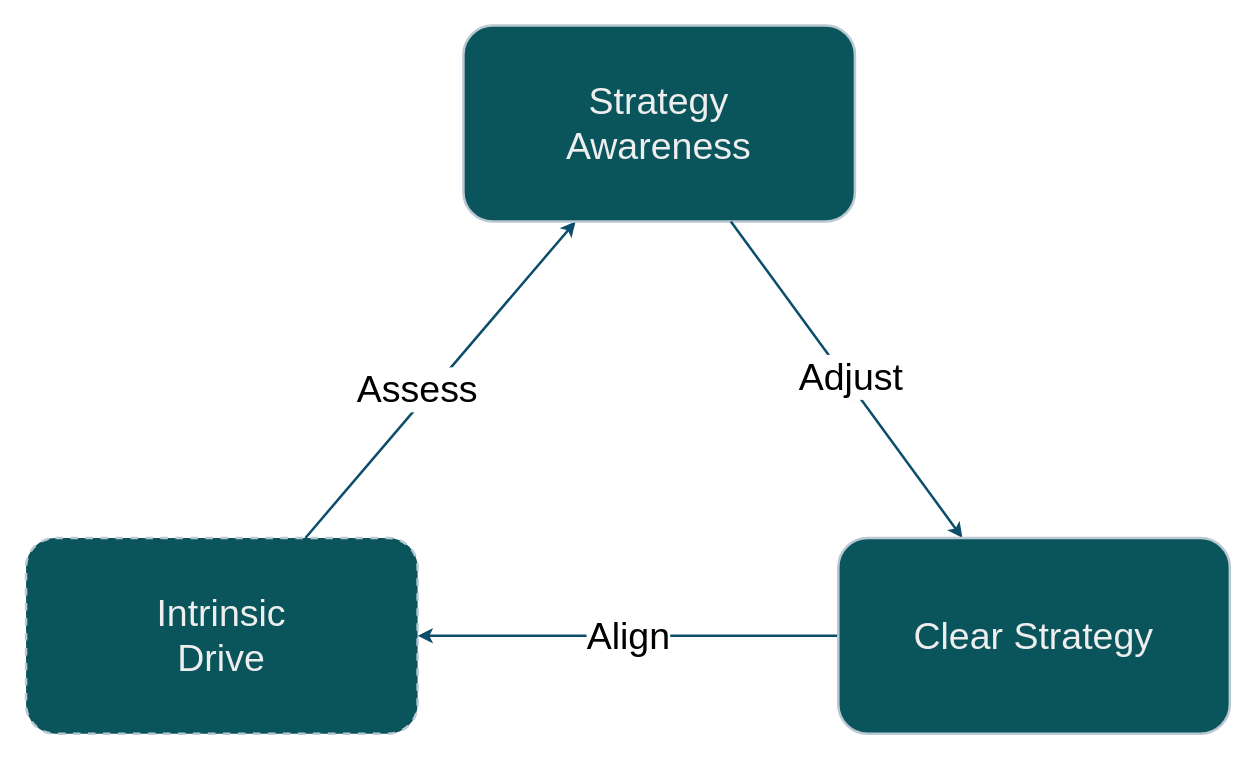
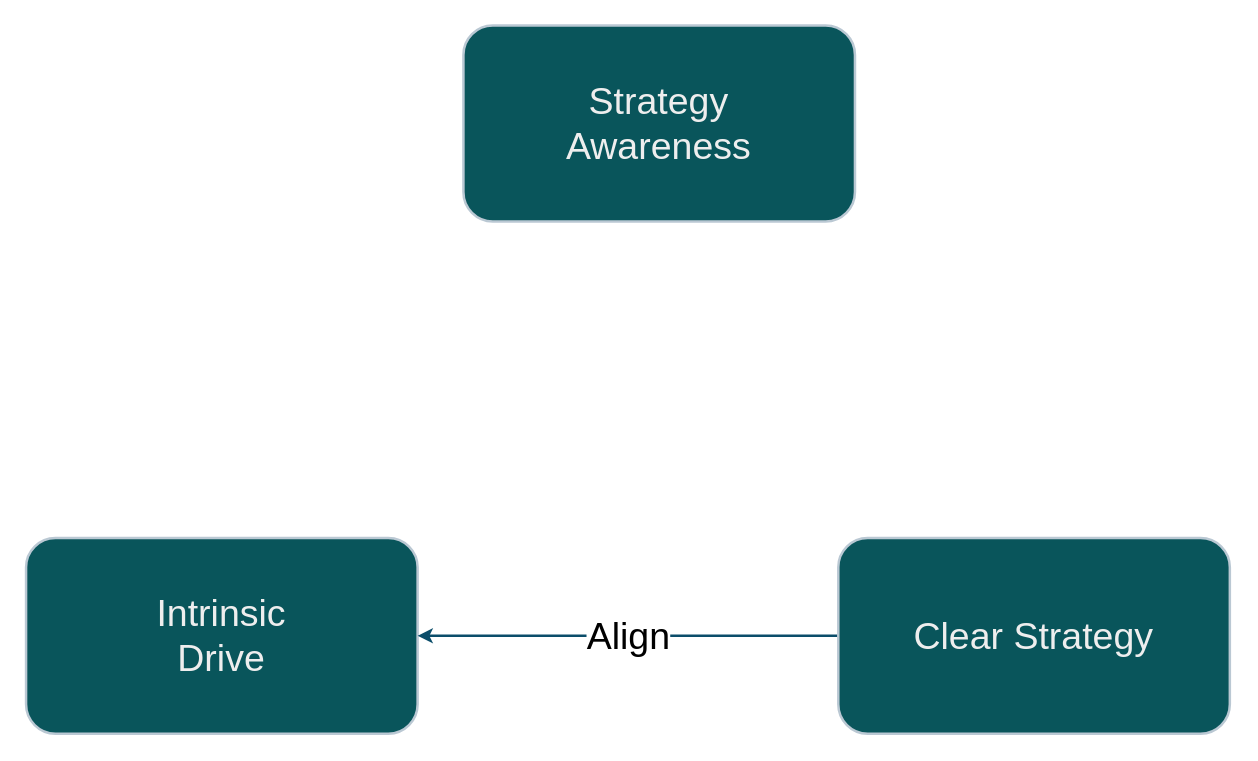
(780, 288) -> none
(509, 299) -> none
(221, 636) -> (221, 636)
